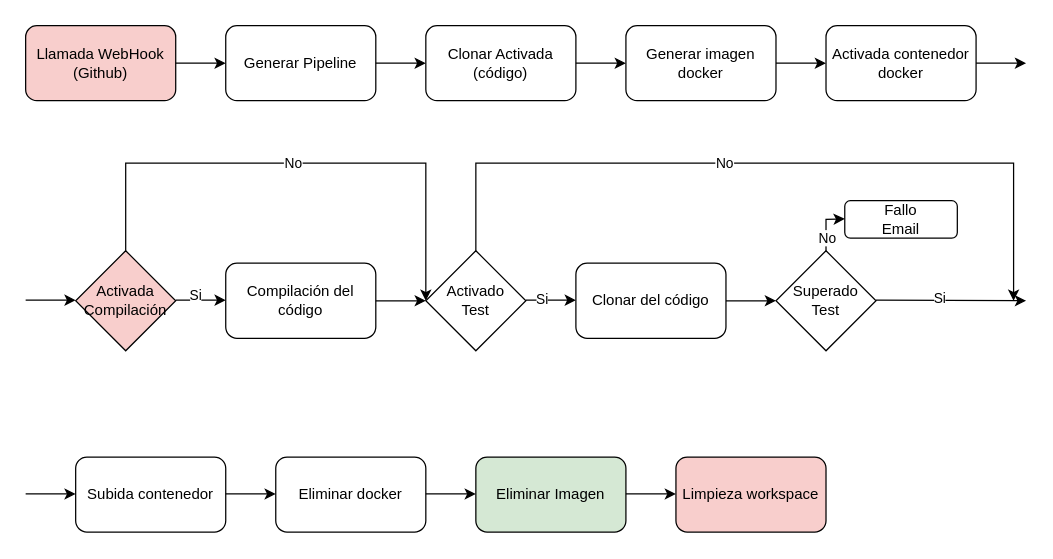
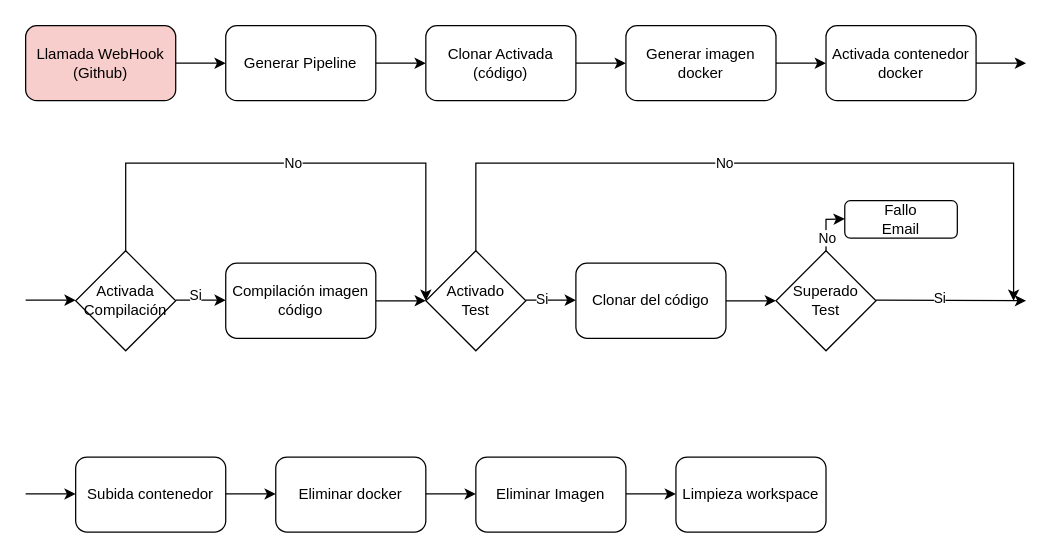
(126, 301) -> (126, 301)
(301, 301) -> (301, 301)
(551, 494) -> (551, 494)
(751, 494) -> (751, 494)
